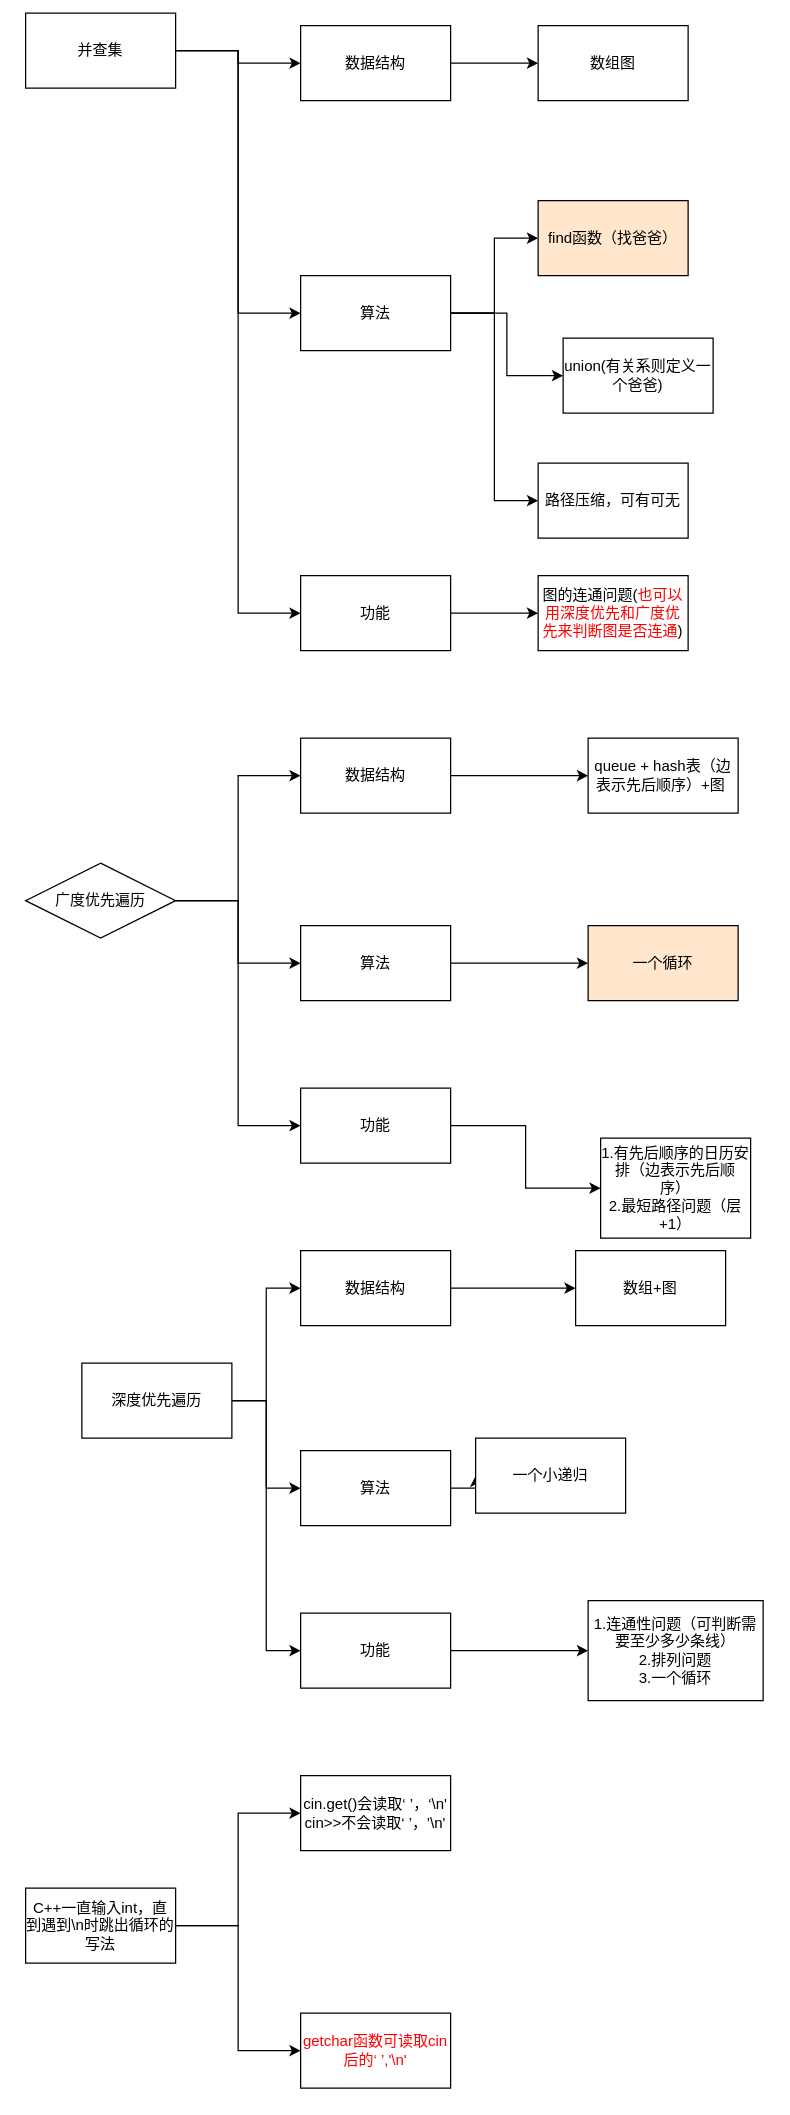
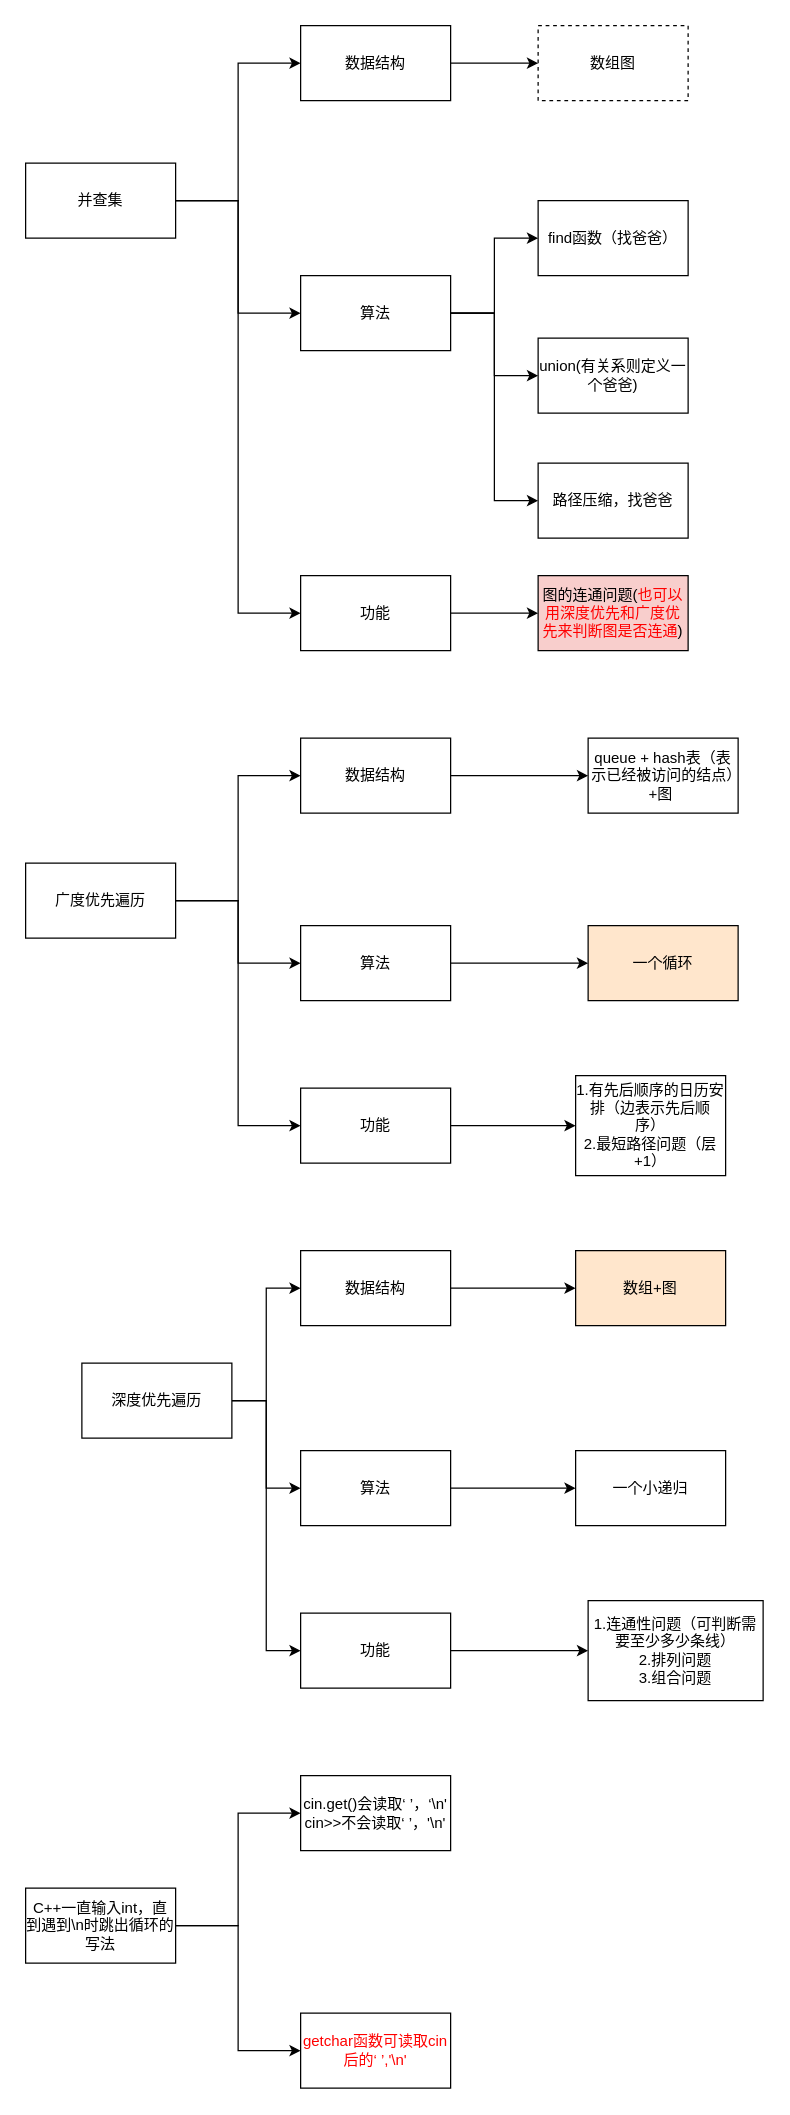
(101, 51) -> (101, 201)
(613, 63) -> (613, 63)
(613, 238) -> (613, 238)
(638, 376) -> (613, 376)
(613, 501) -> (613, 501)
(613, 613) -> (613, 613)
(663, 776) -> (663, 776)
(101, 901) -> (101, 901)
(676, 1188) -> (651, 1126)
(651, 1288) -> (651, 1288)
(551, 1476) -> (651, 1488)
(676, 1651) -> (676, 1651)
